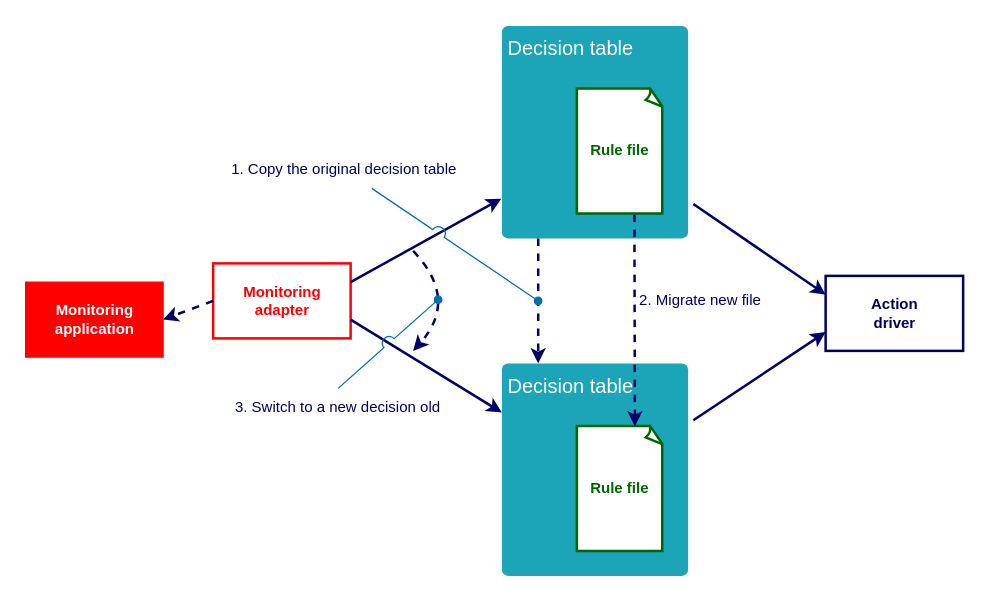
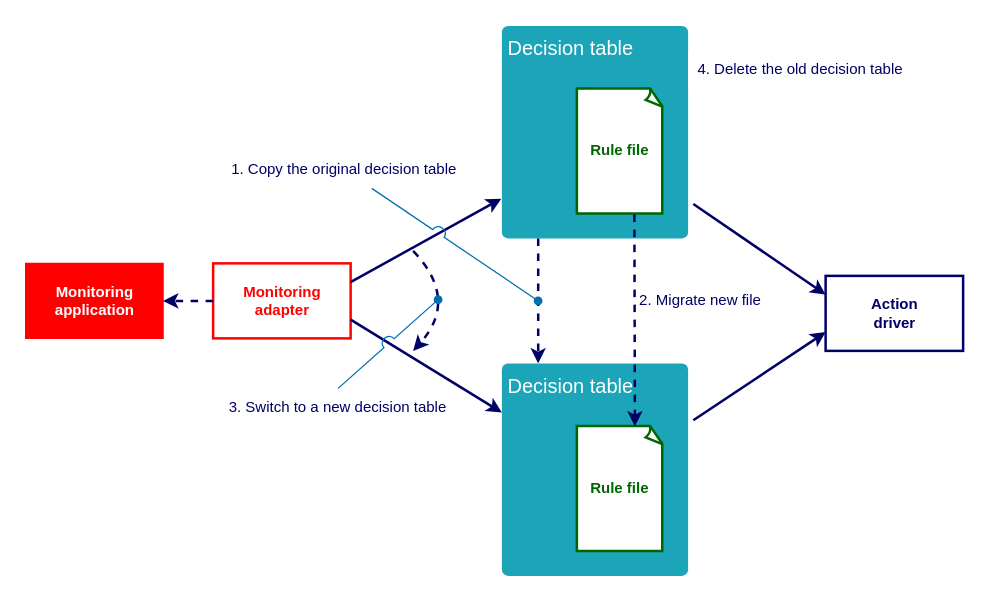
none -> (801, 69)
(94, 319) -> (94, 301)
(338, 407) -> (338, 407)
